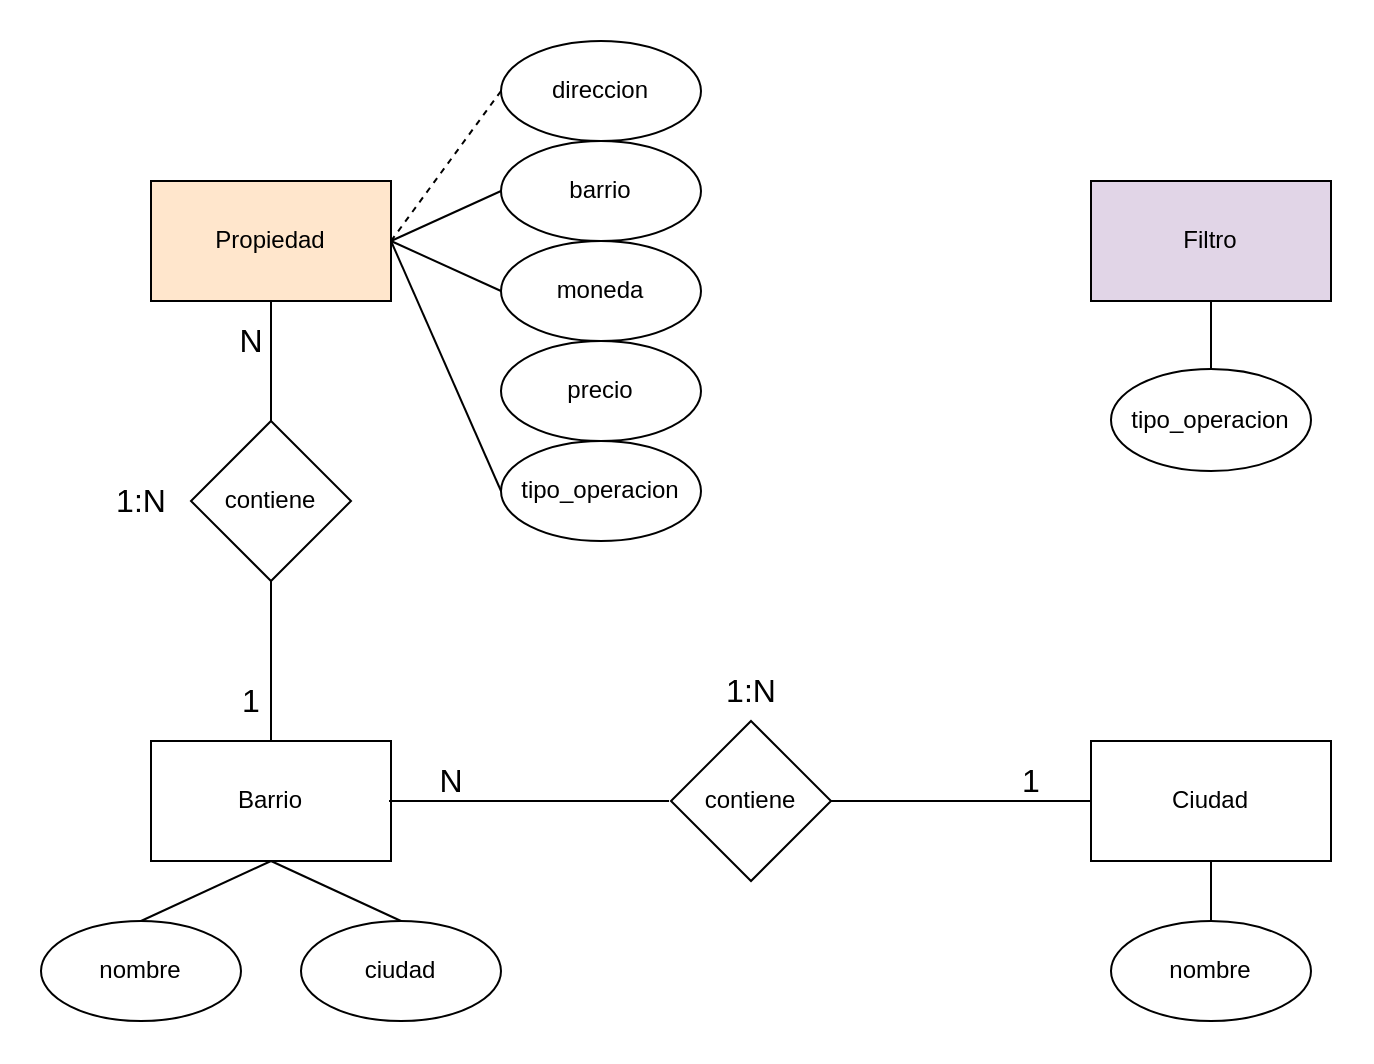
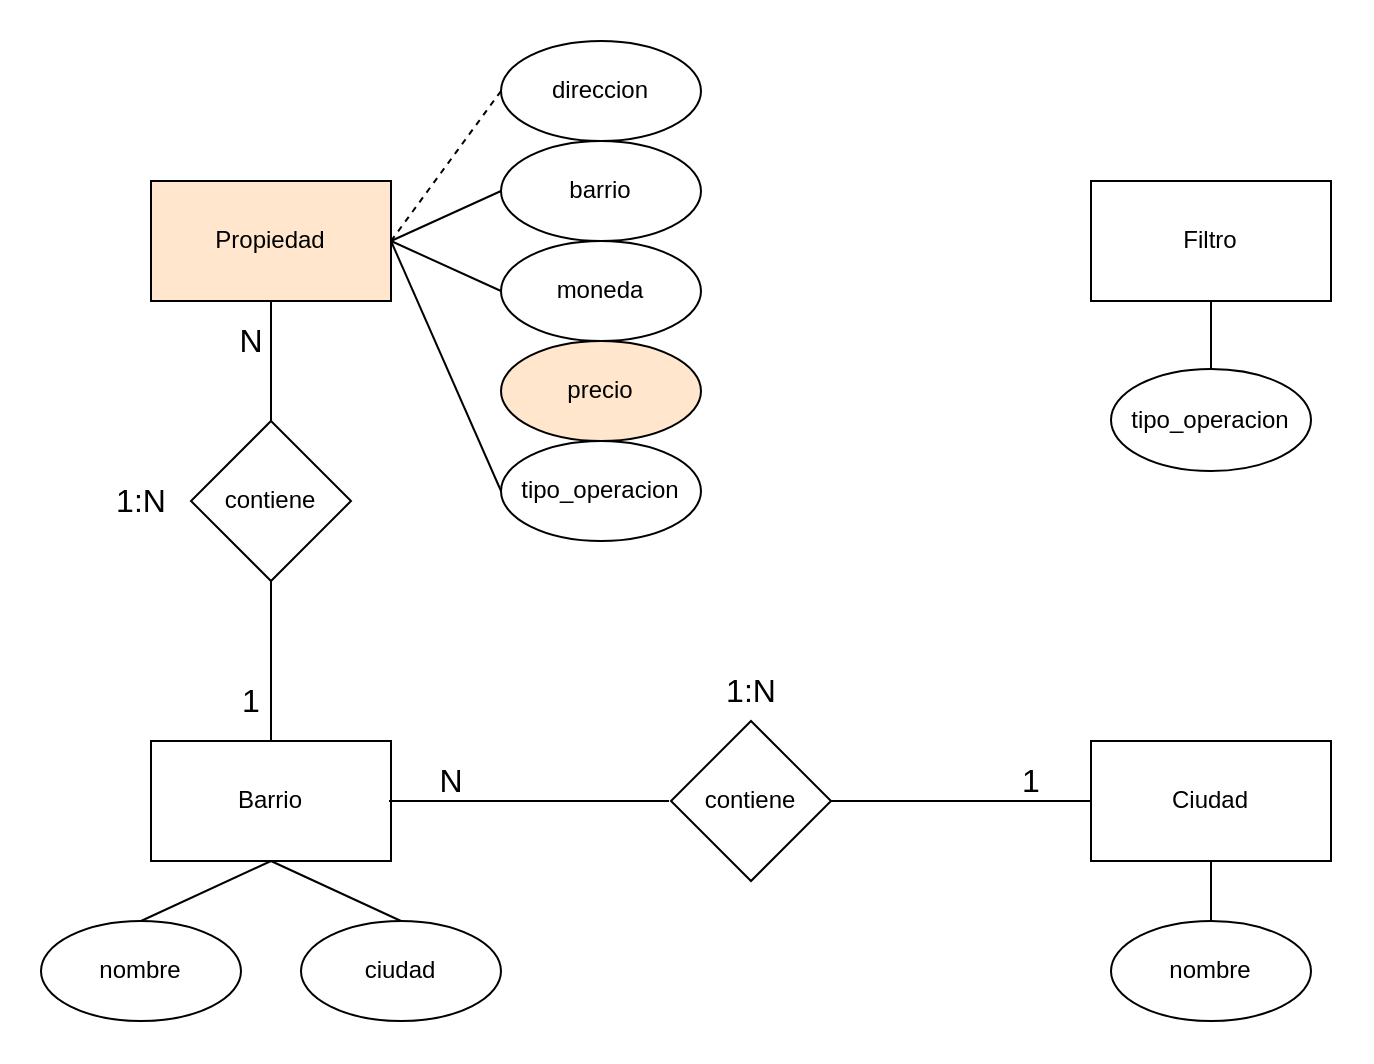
(1211, 241) -> (1211, 241)
(601, 391) -> (601, 391)
